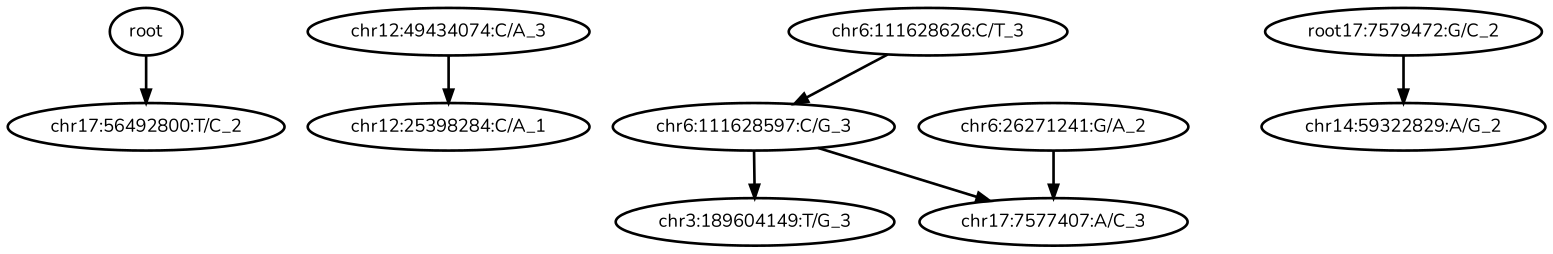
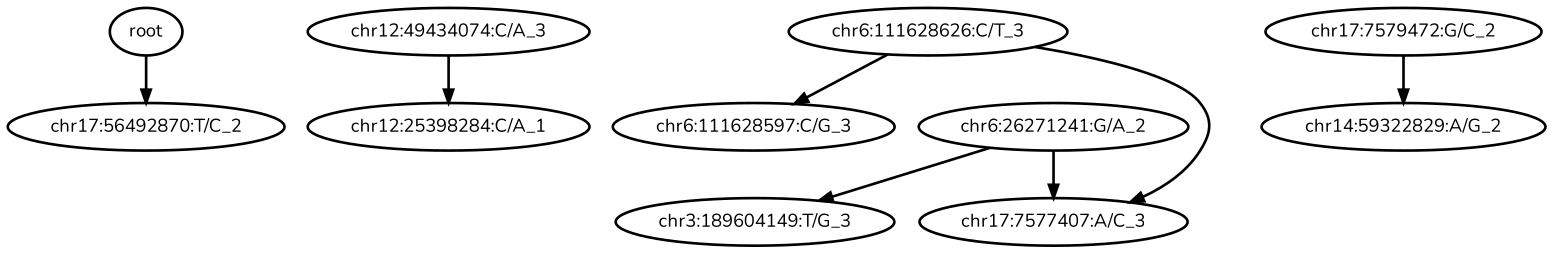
(1404, 32) -> (1404, 32)
(146, 127) -> (146, 127)
(754, 168) -> (911, 172)
(898, 172) -> (1180, 88)
